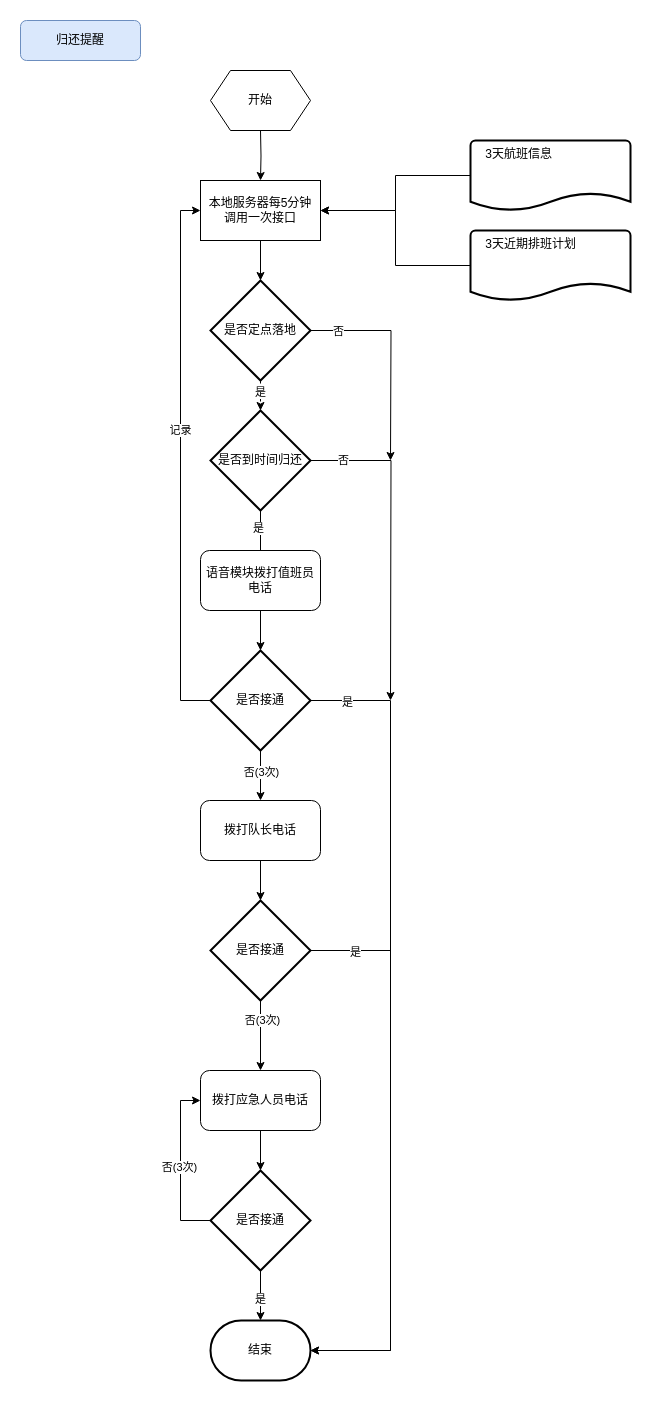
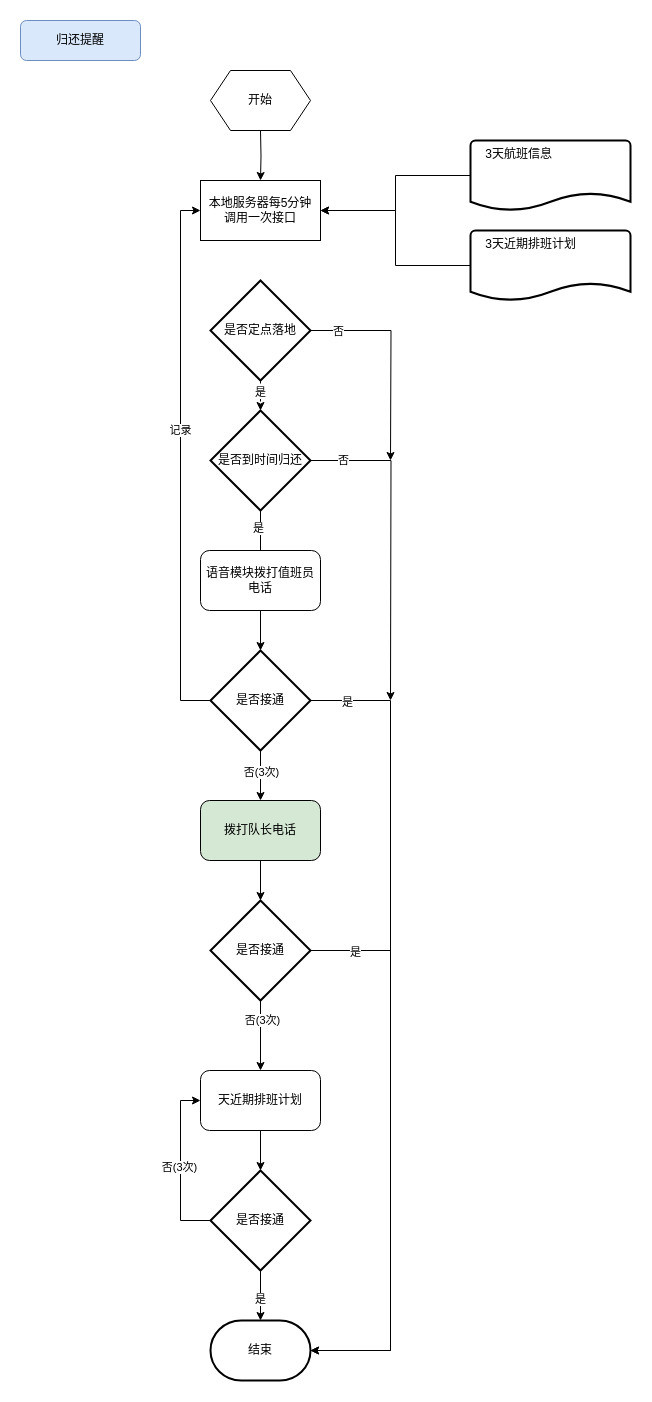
(261, 257) -> none
(261, 831) -> (261, 831)
(261, 1101) -> (261, 1101)
